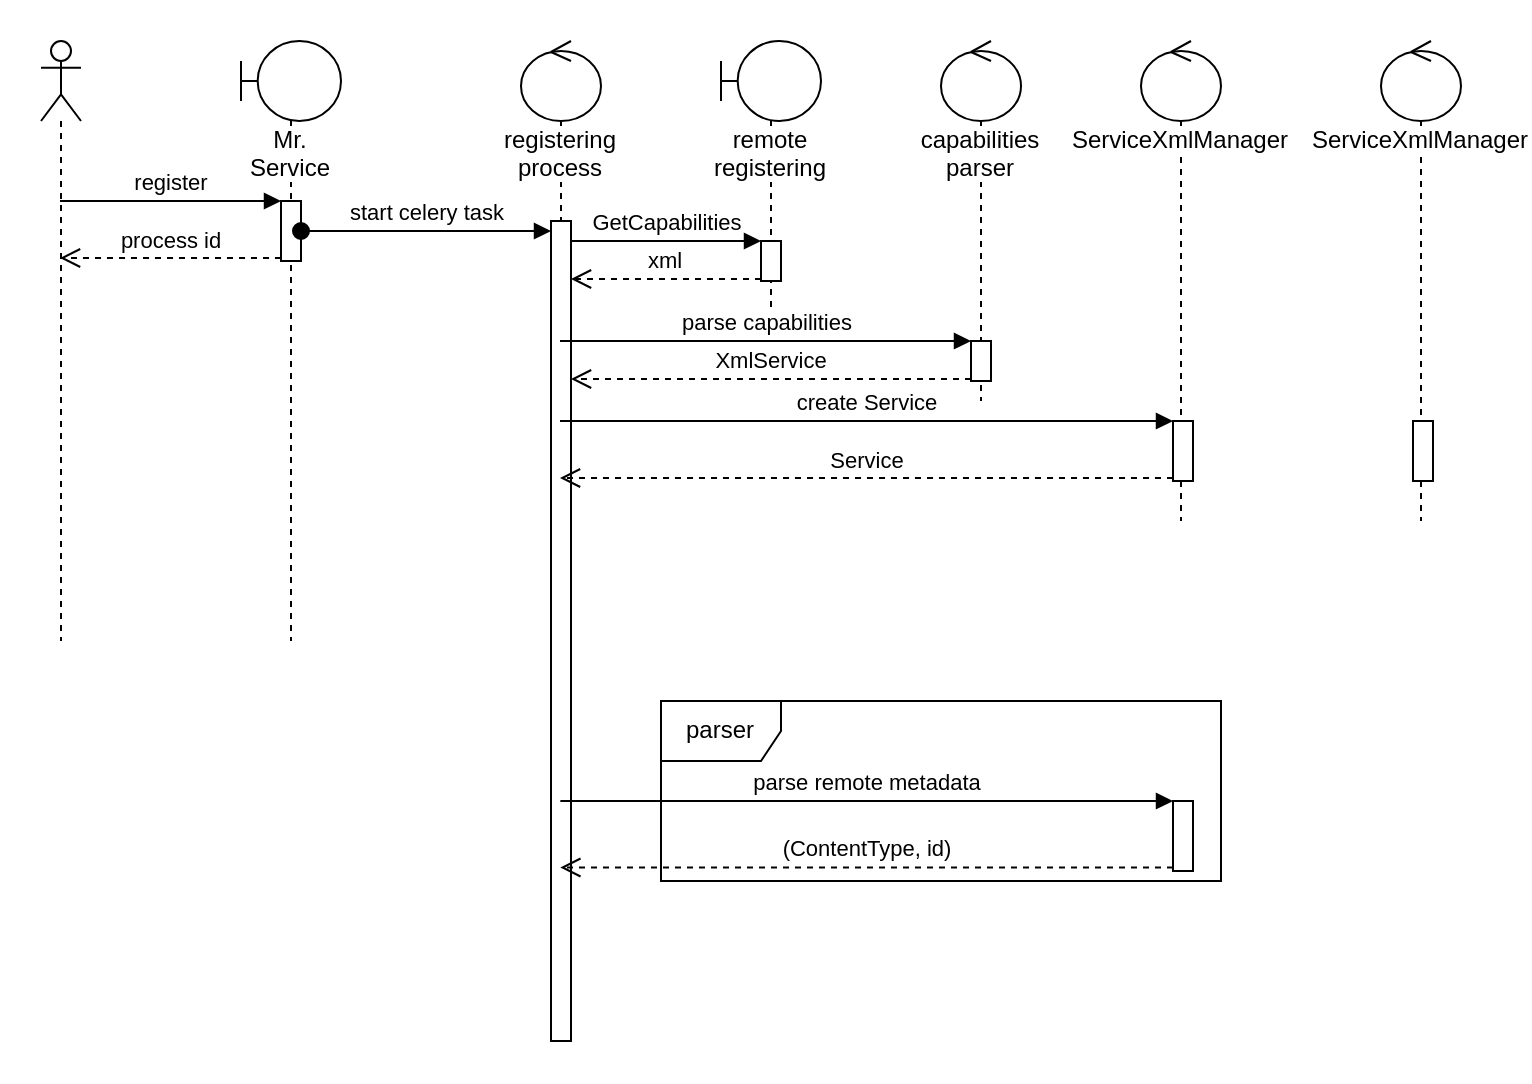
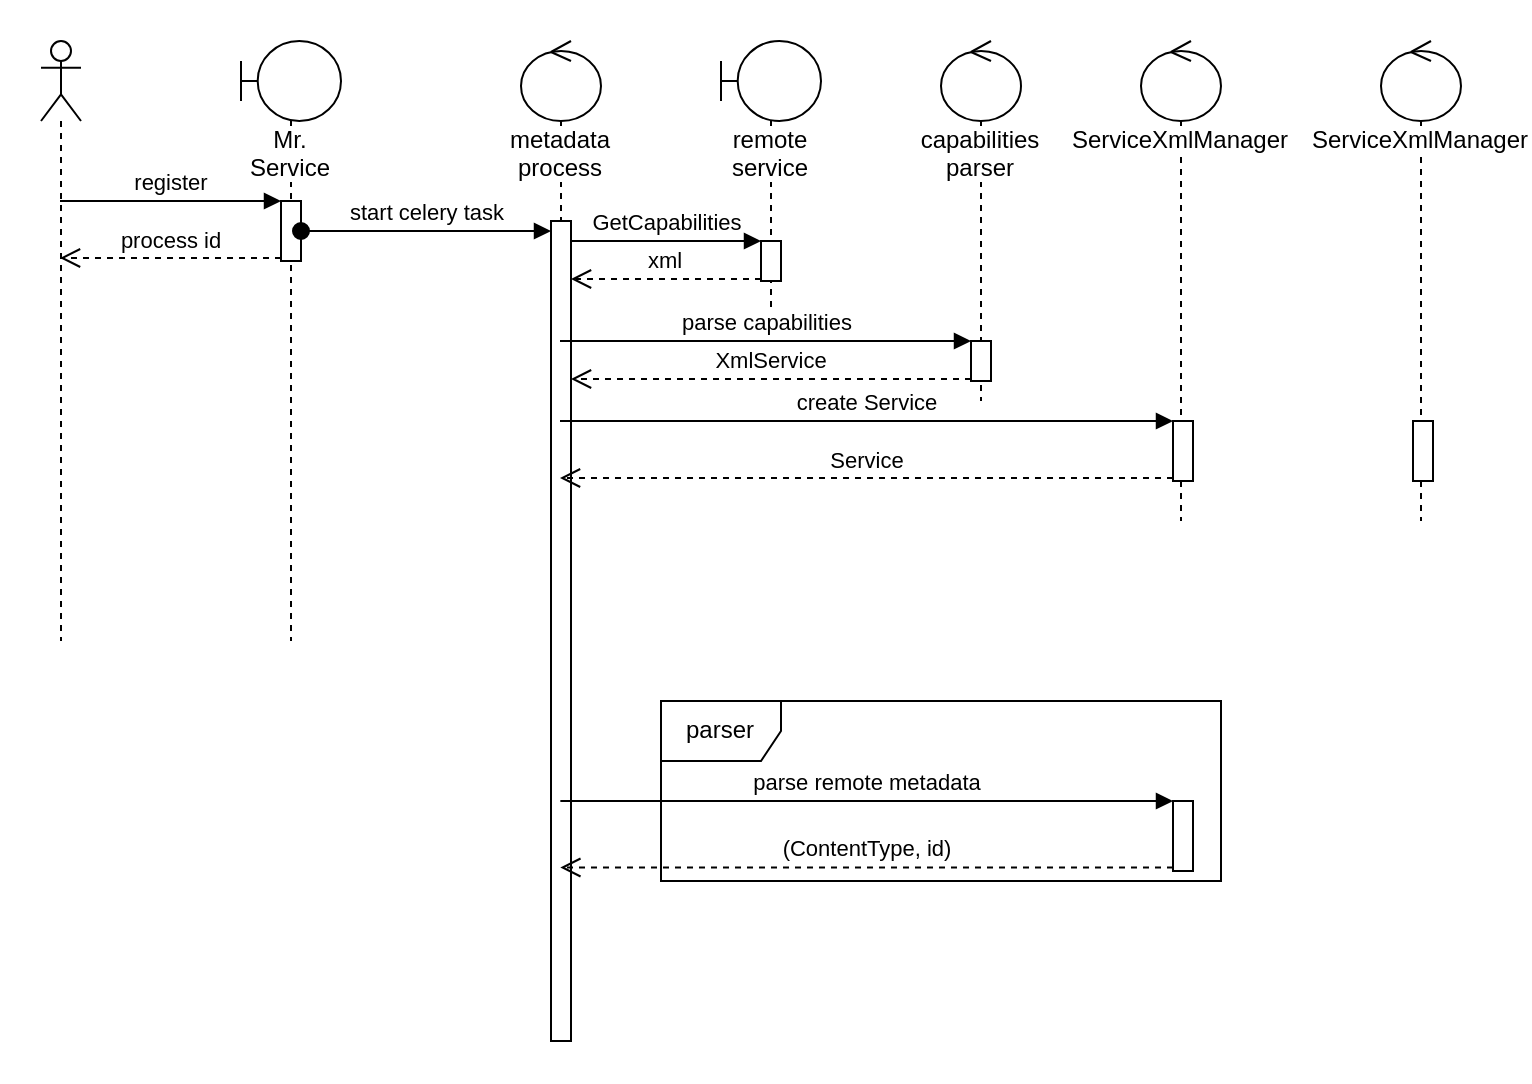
(771, 170) -> (771, 156)
(561, 185) -> (561, 185)
